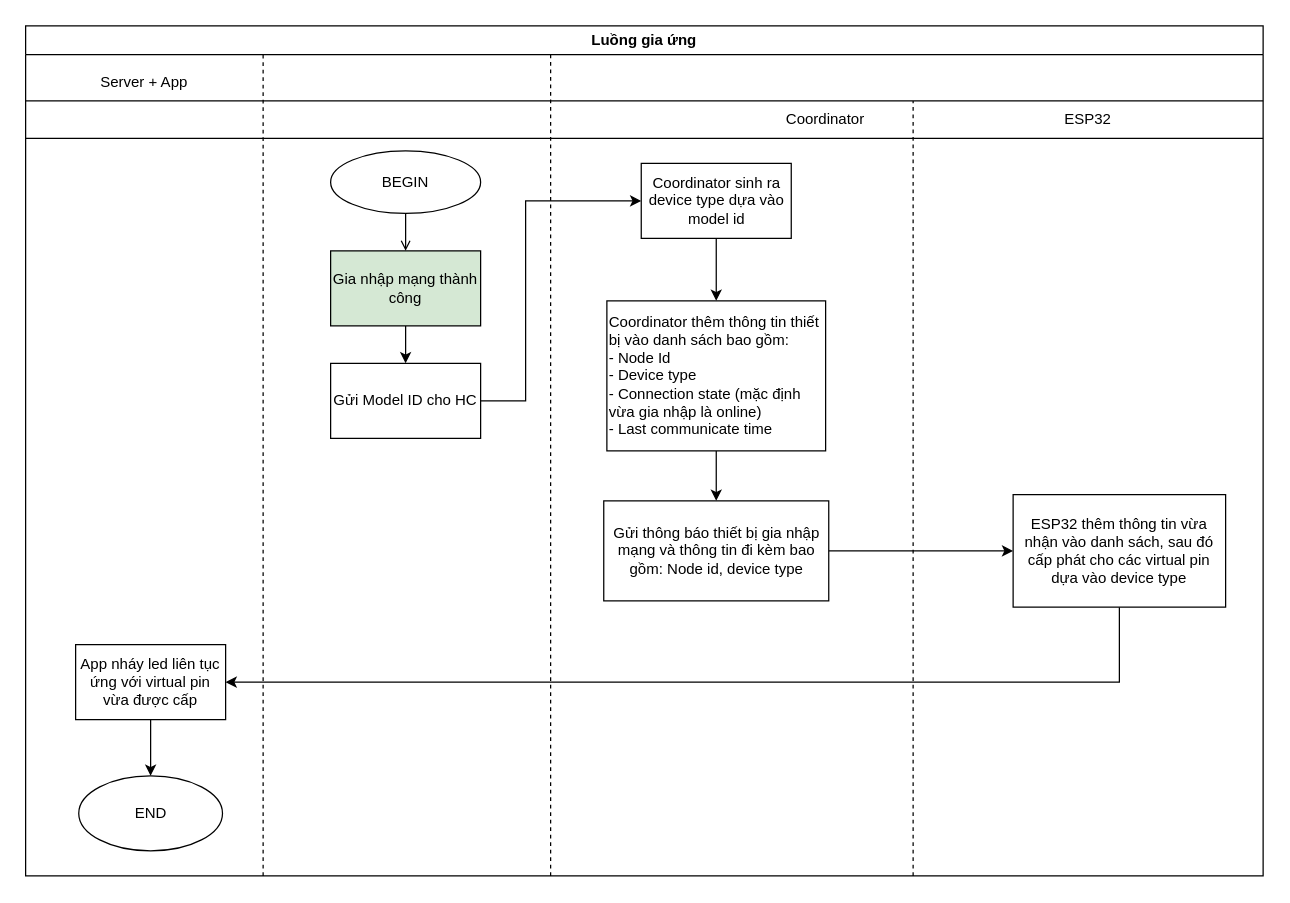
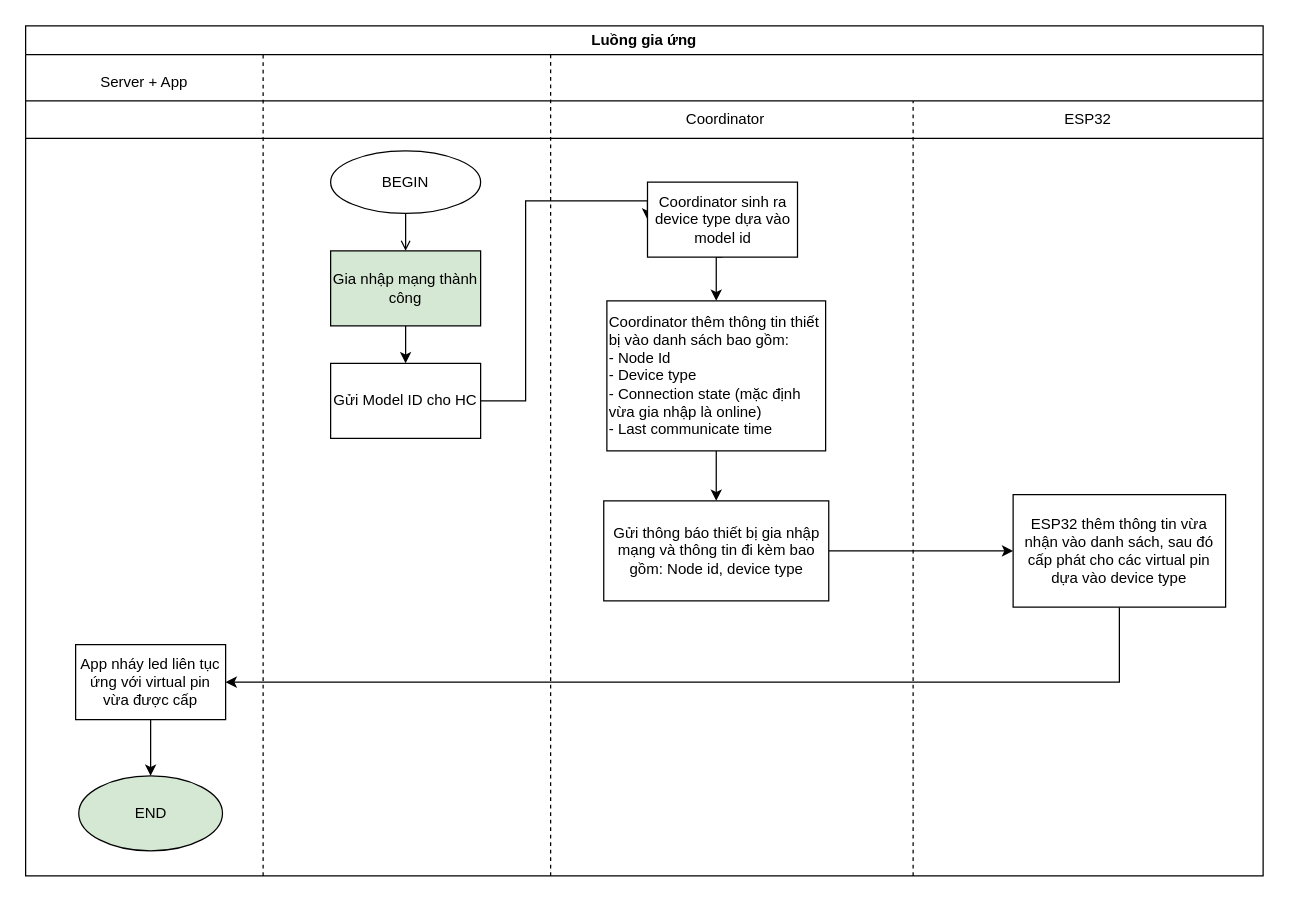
(826, 119) -> (726, 119)
(716, 201) -> (723, 219)
(151, 813) -> (151, 813)
